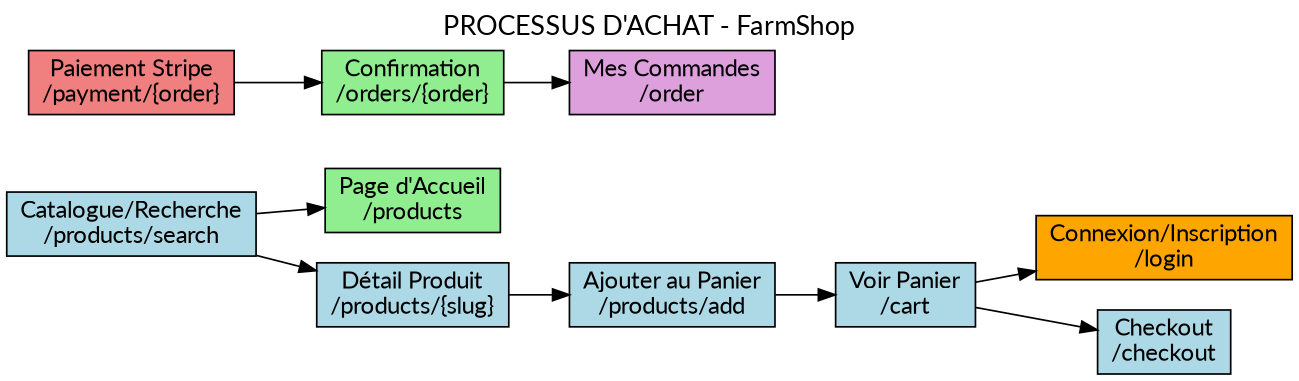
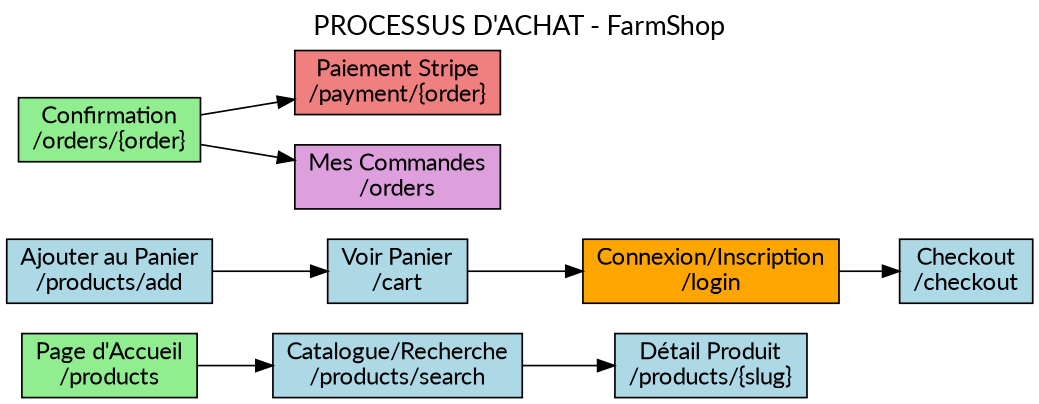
(269, 83) -> (239, 109)
(672, 83) -> (398, 177)
(282, 211) -> (226, 366)
(531, 295) -> none
(1028, 317) -> (861, 271)
